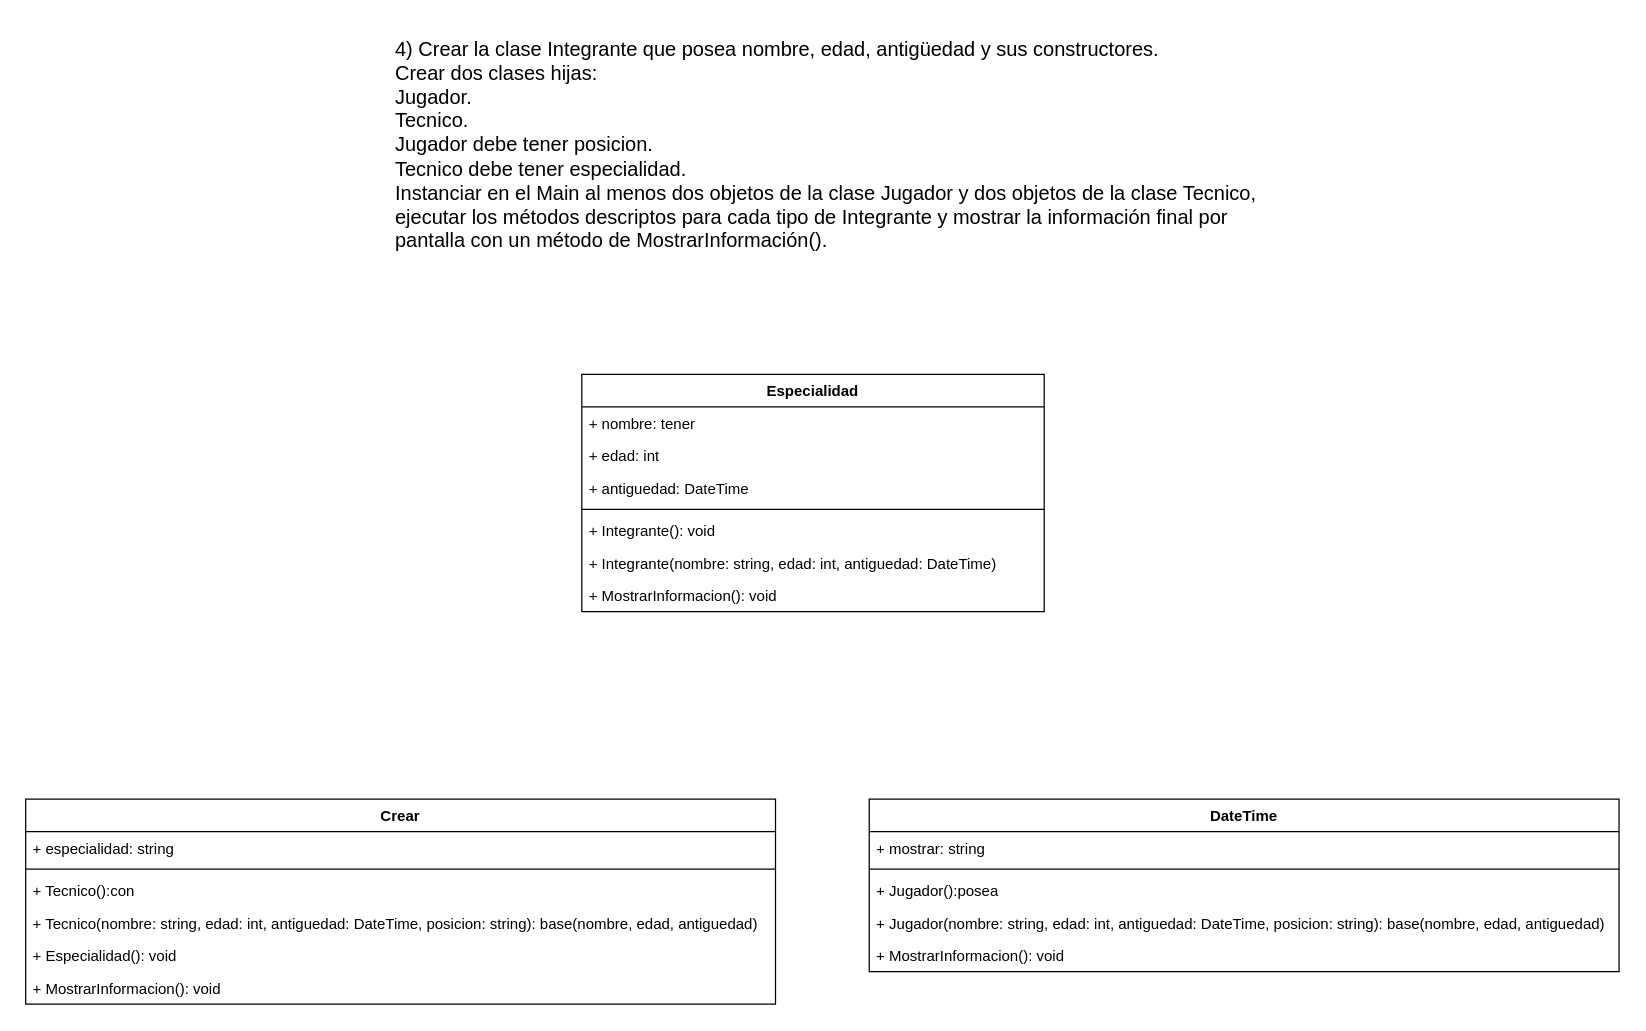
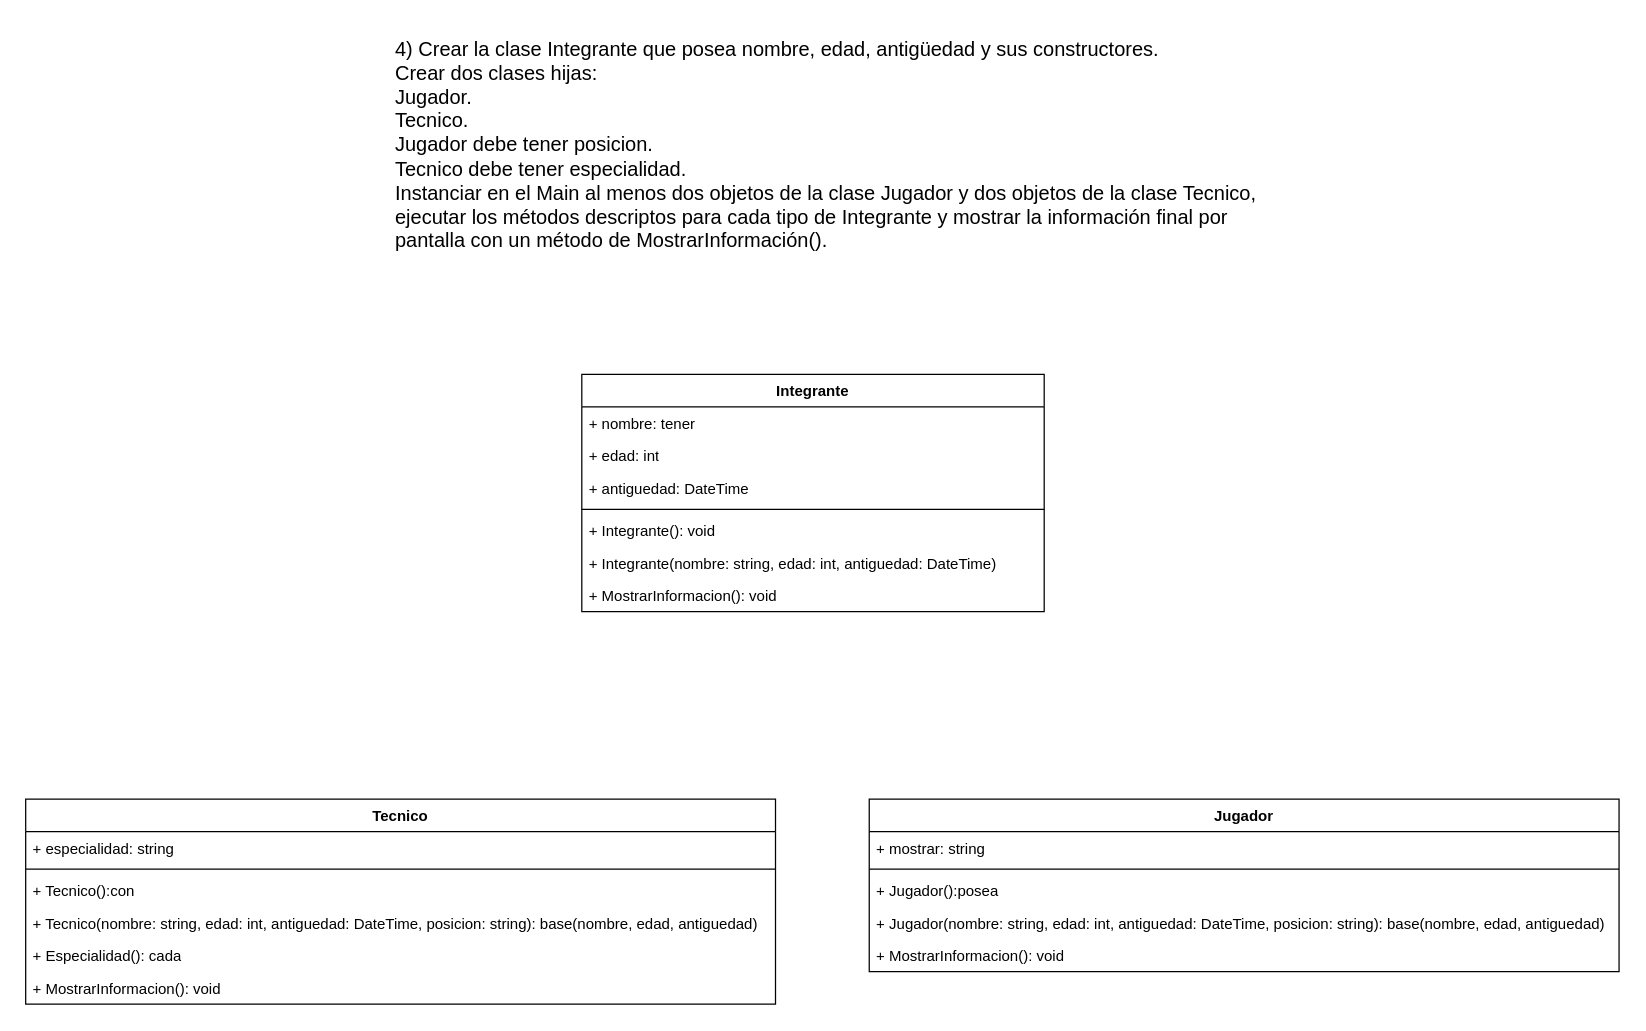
(813, 392) -> (813, 392)
(401, 817) -> (401, 817)
(1244, 817) -> (1244, 817)
(114, 957) -> (116, 957)
